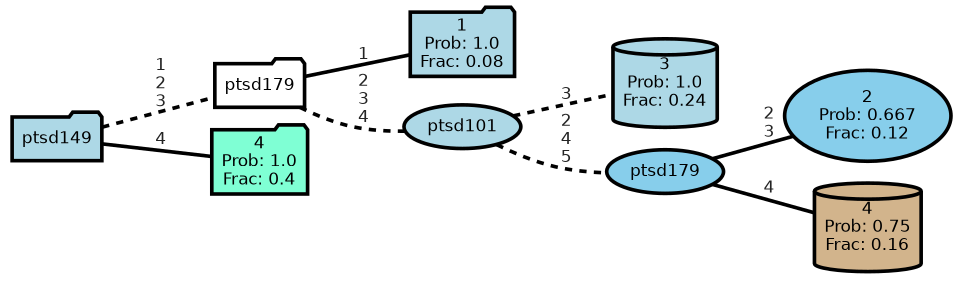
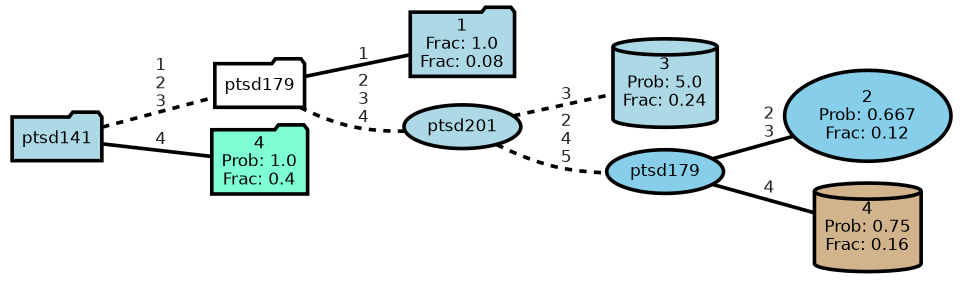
(462, 44) -> (462, 44)
(665, 83) -> (665, 83)
(462, 127) -> (462, 127)
(57, 139) -> (57, 139)
